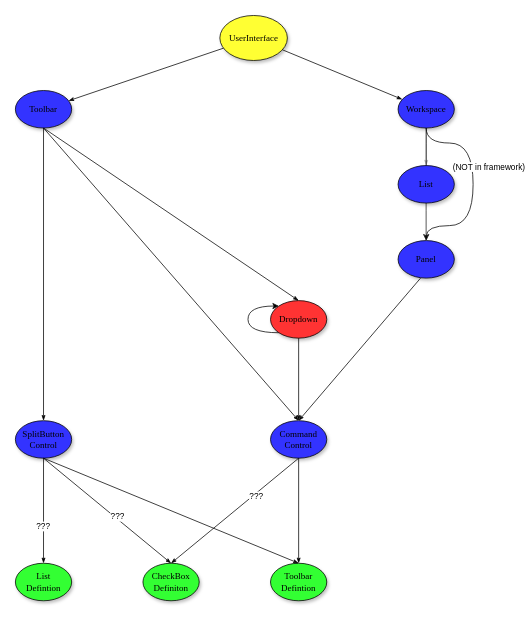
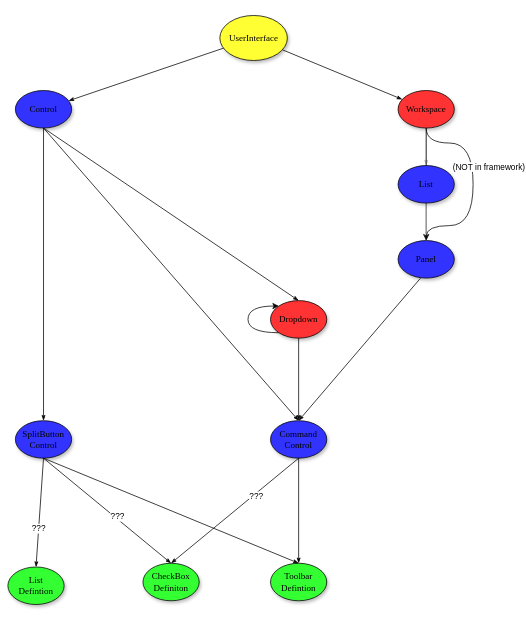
(44, 109) -> (44, 109)
(426, 109) -> (426, 109)
(44, 582) -> (36, 585)
